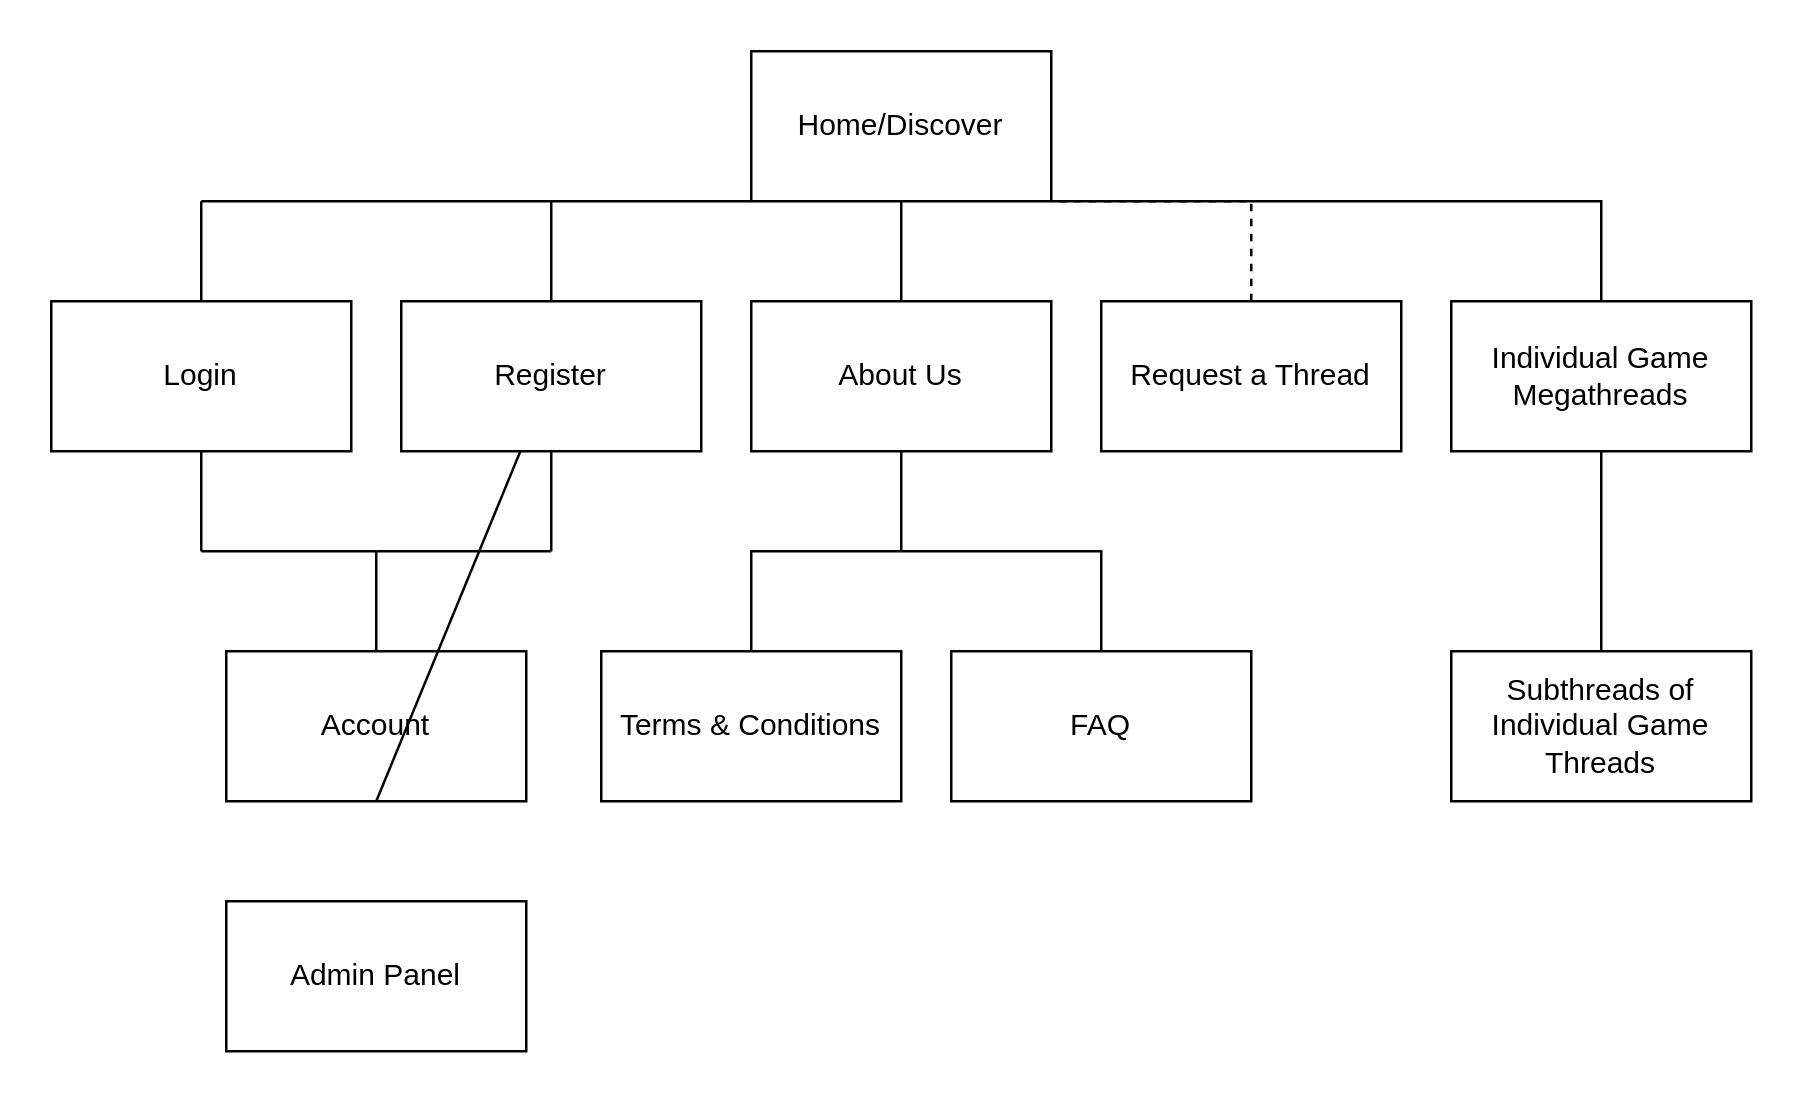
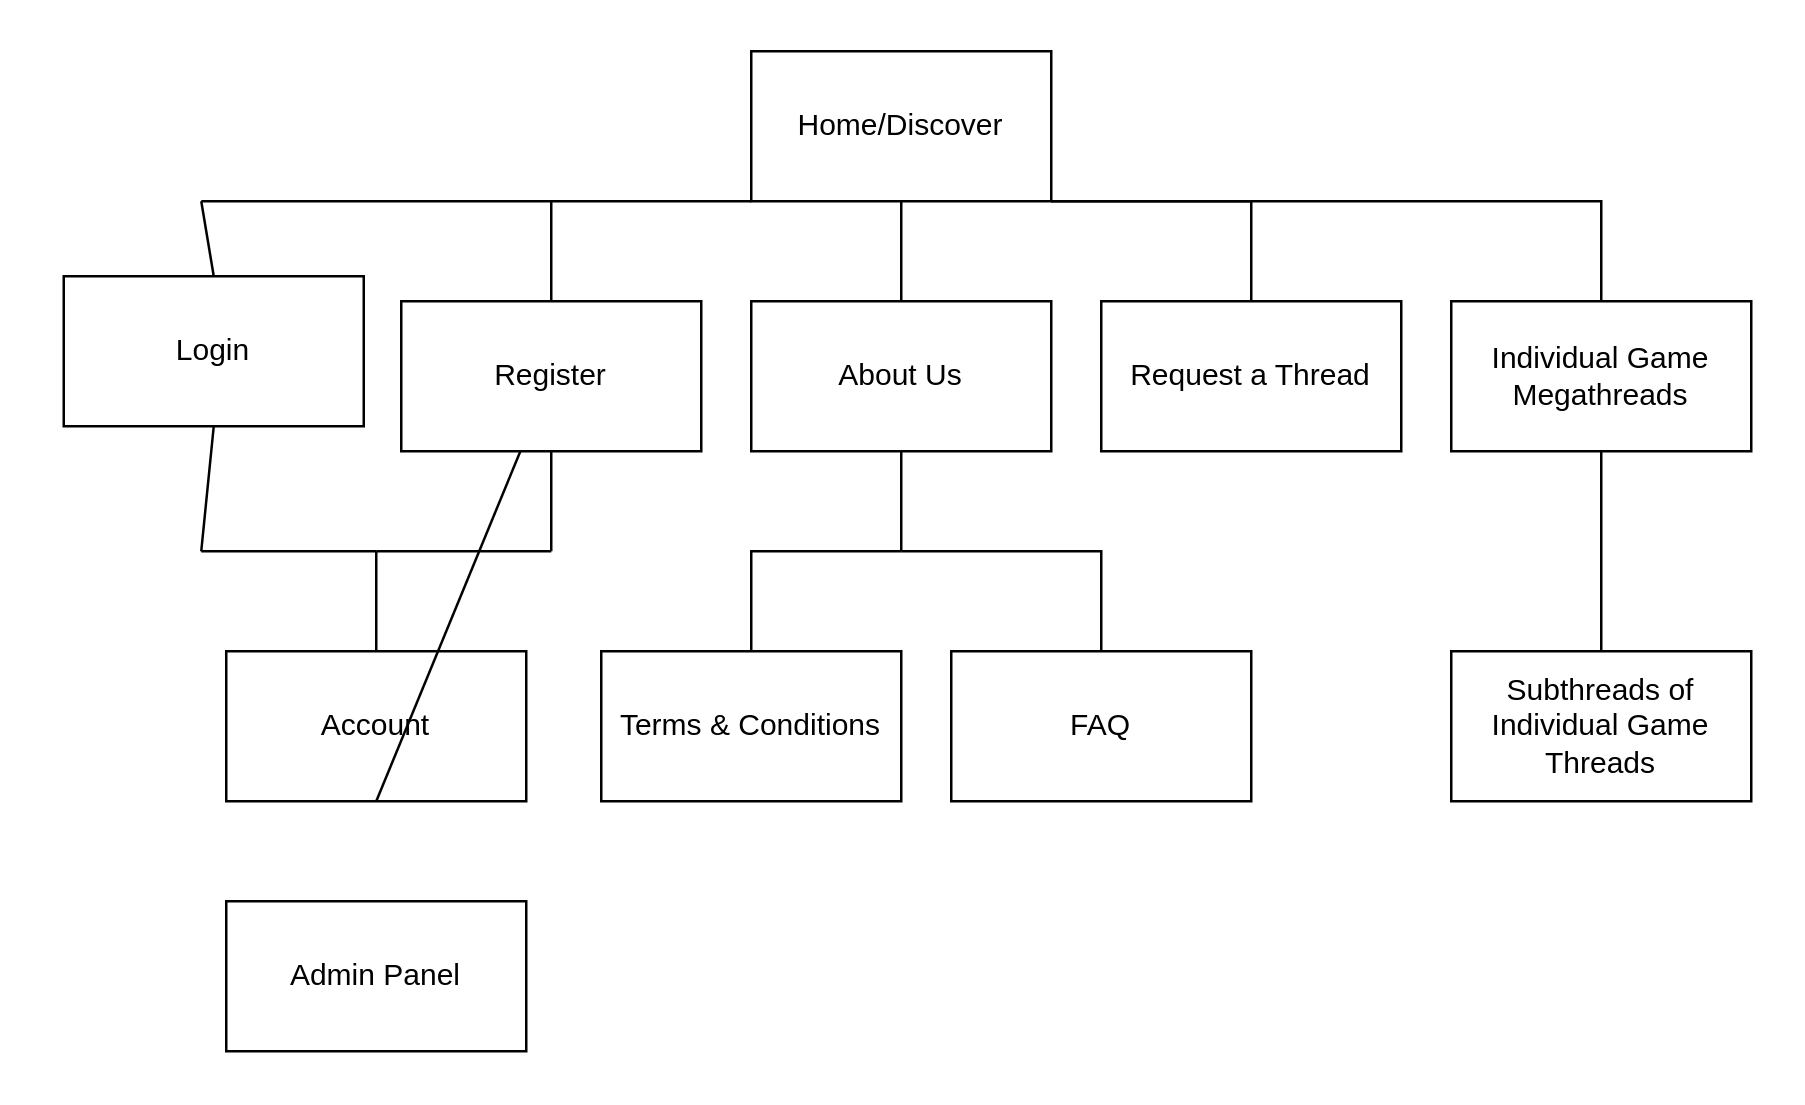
(1251, 250) -> (1251, 250)
(201, 376) -> (214, 351)
